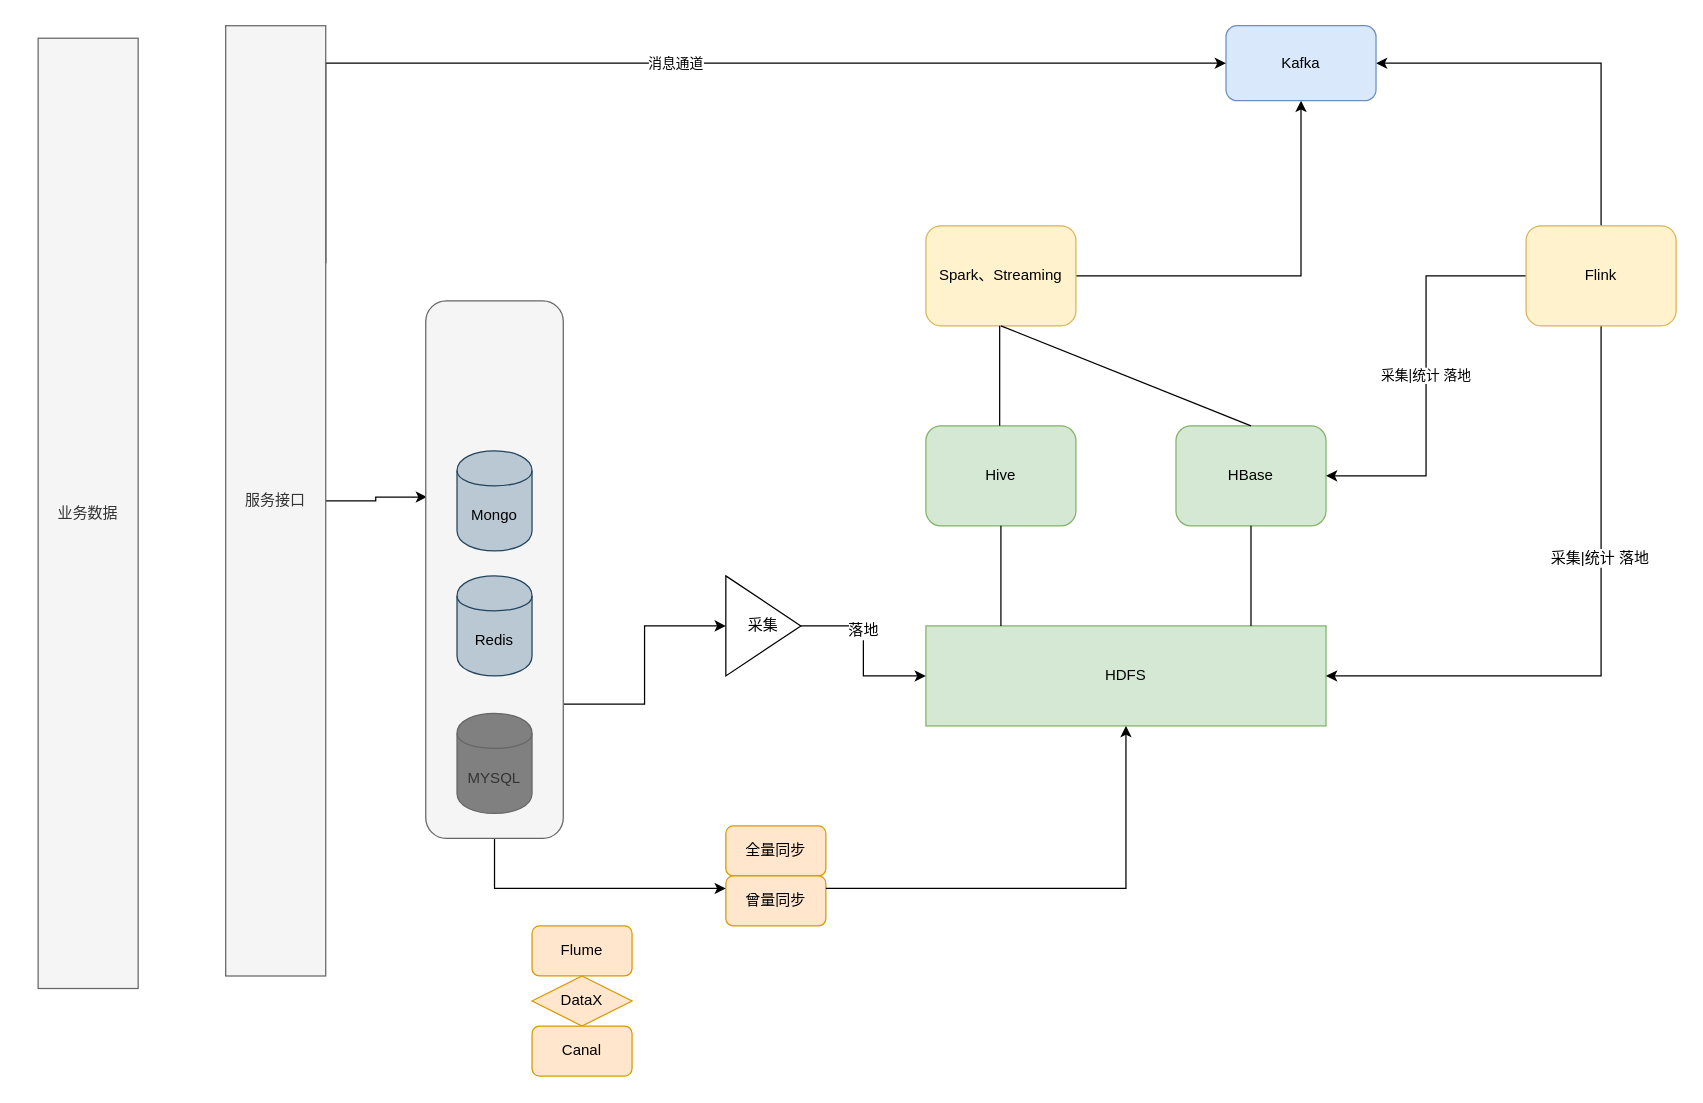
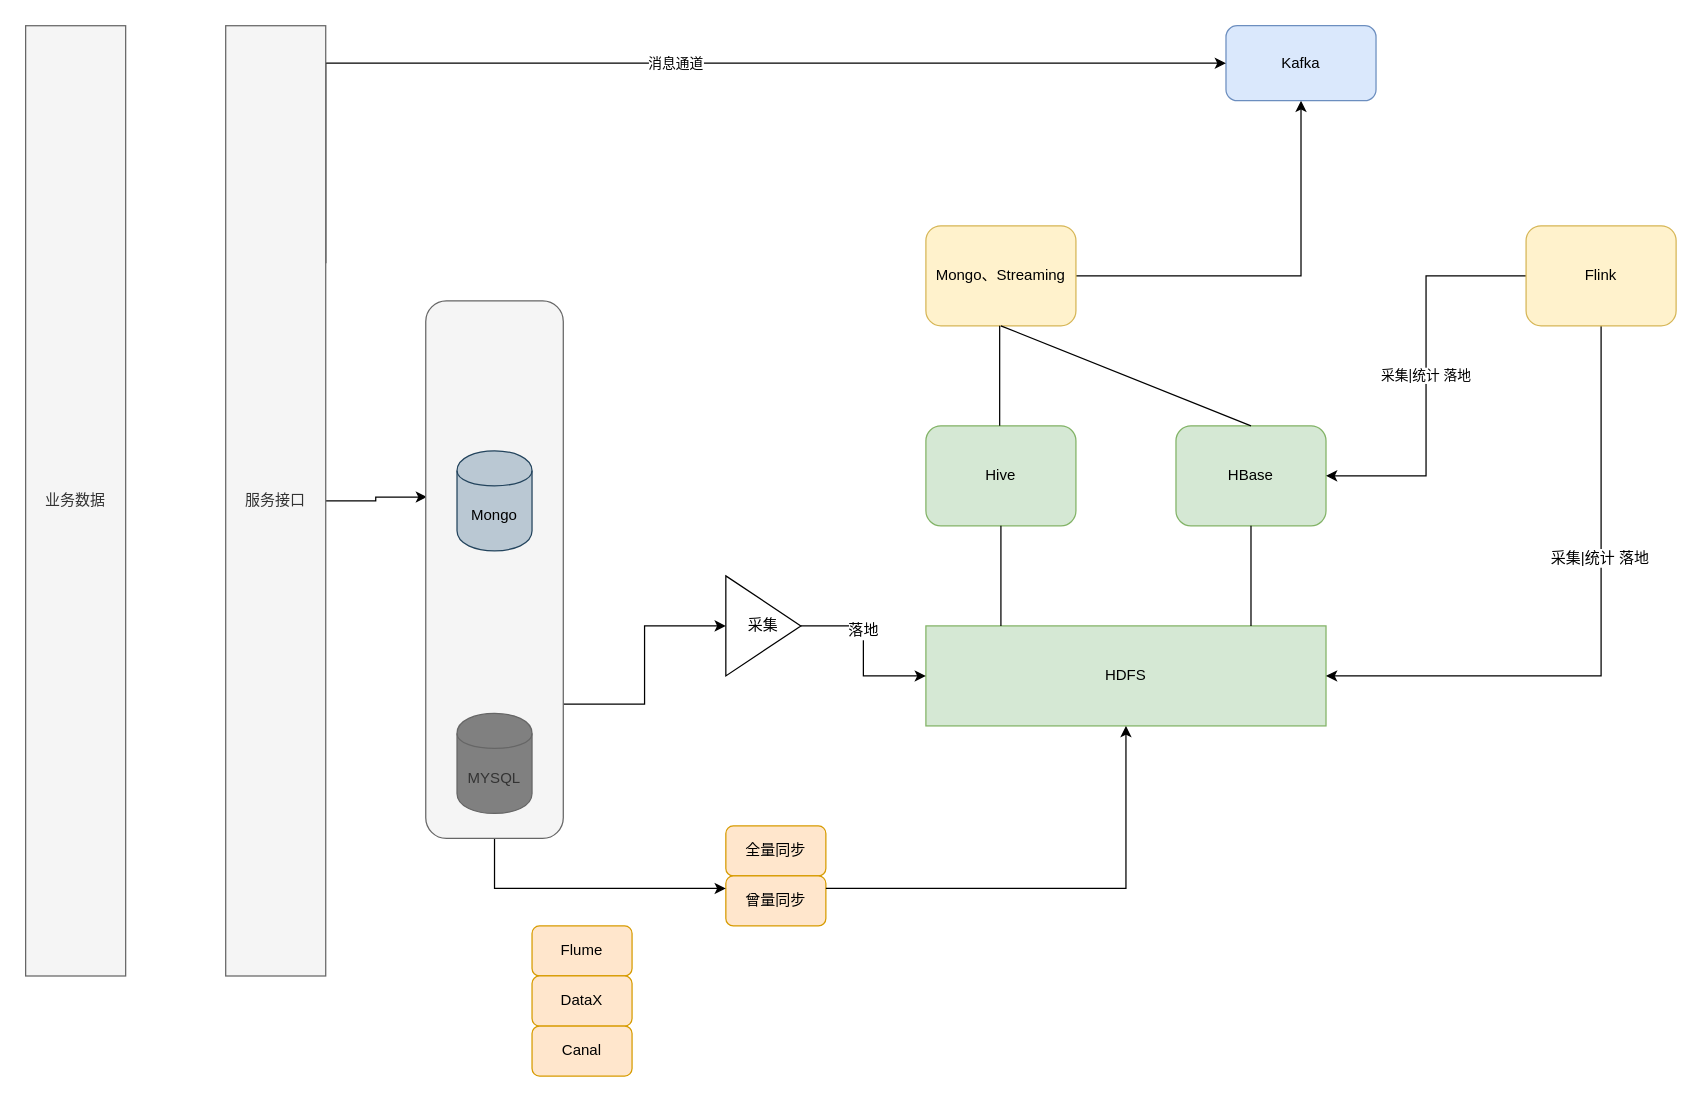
(1574, 63) -> none
(1001, 276) -> (1001, 276)
(88, 513) -> (76, 501)
(494, 626) -> none
(582, 1001) -> (582, 1001)
